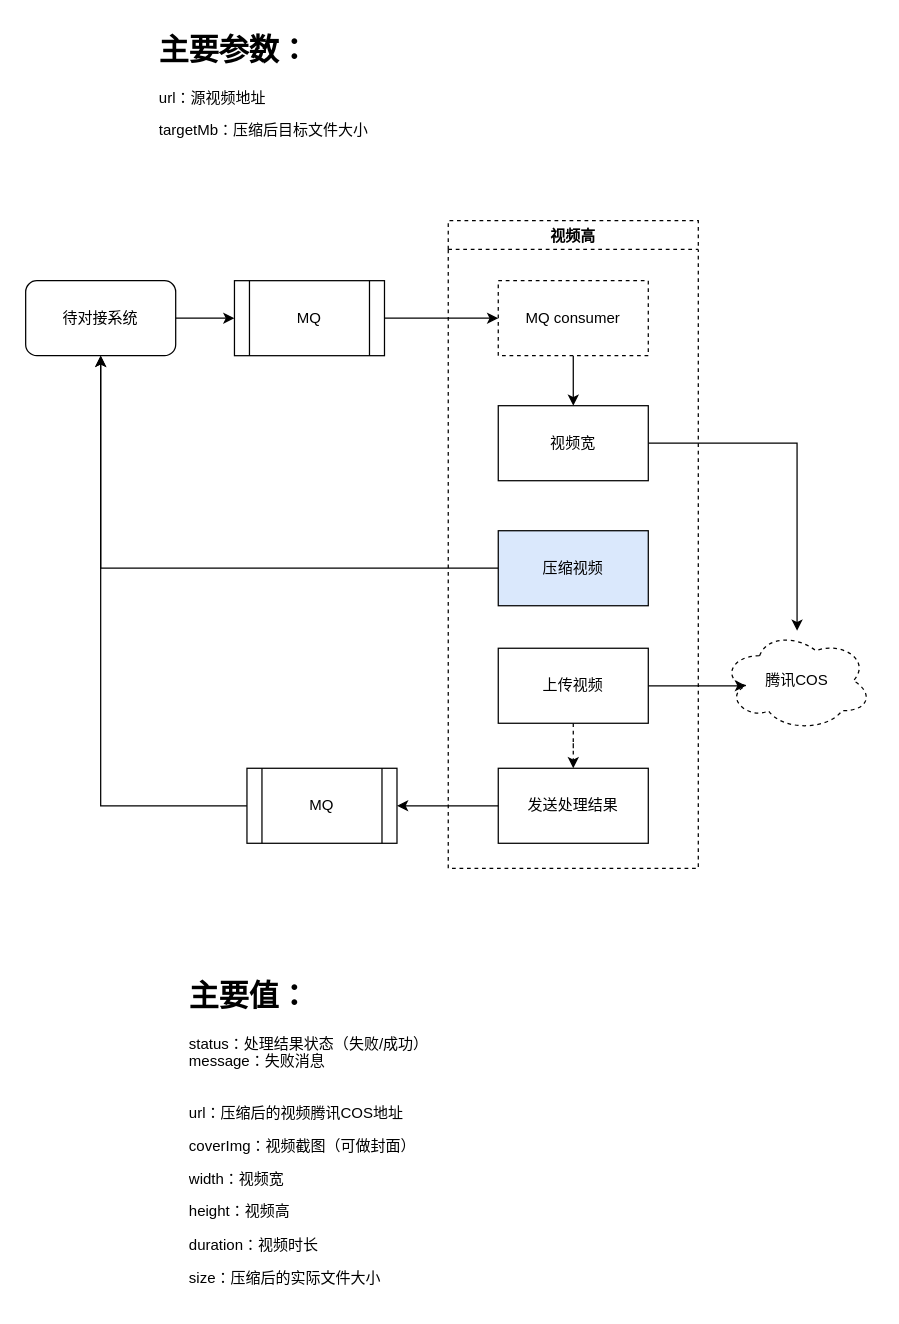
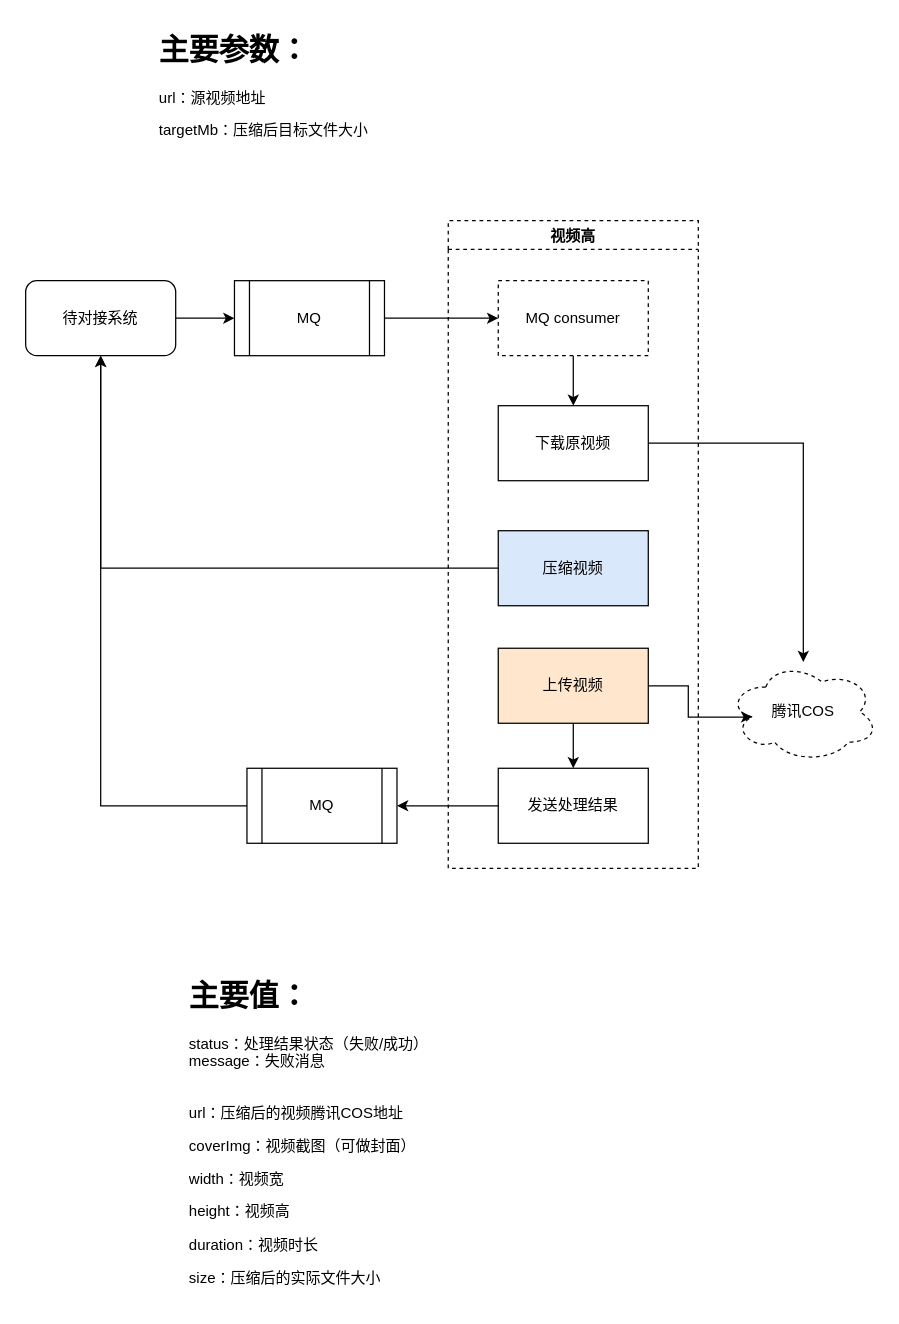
(573, 443) -> (573, 443)
(797, 681) -> (803, 712)
(573, 686) -> (573, 686)
(573, 747) -> (573, 747)
